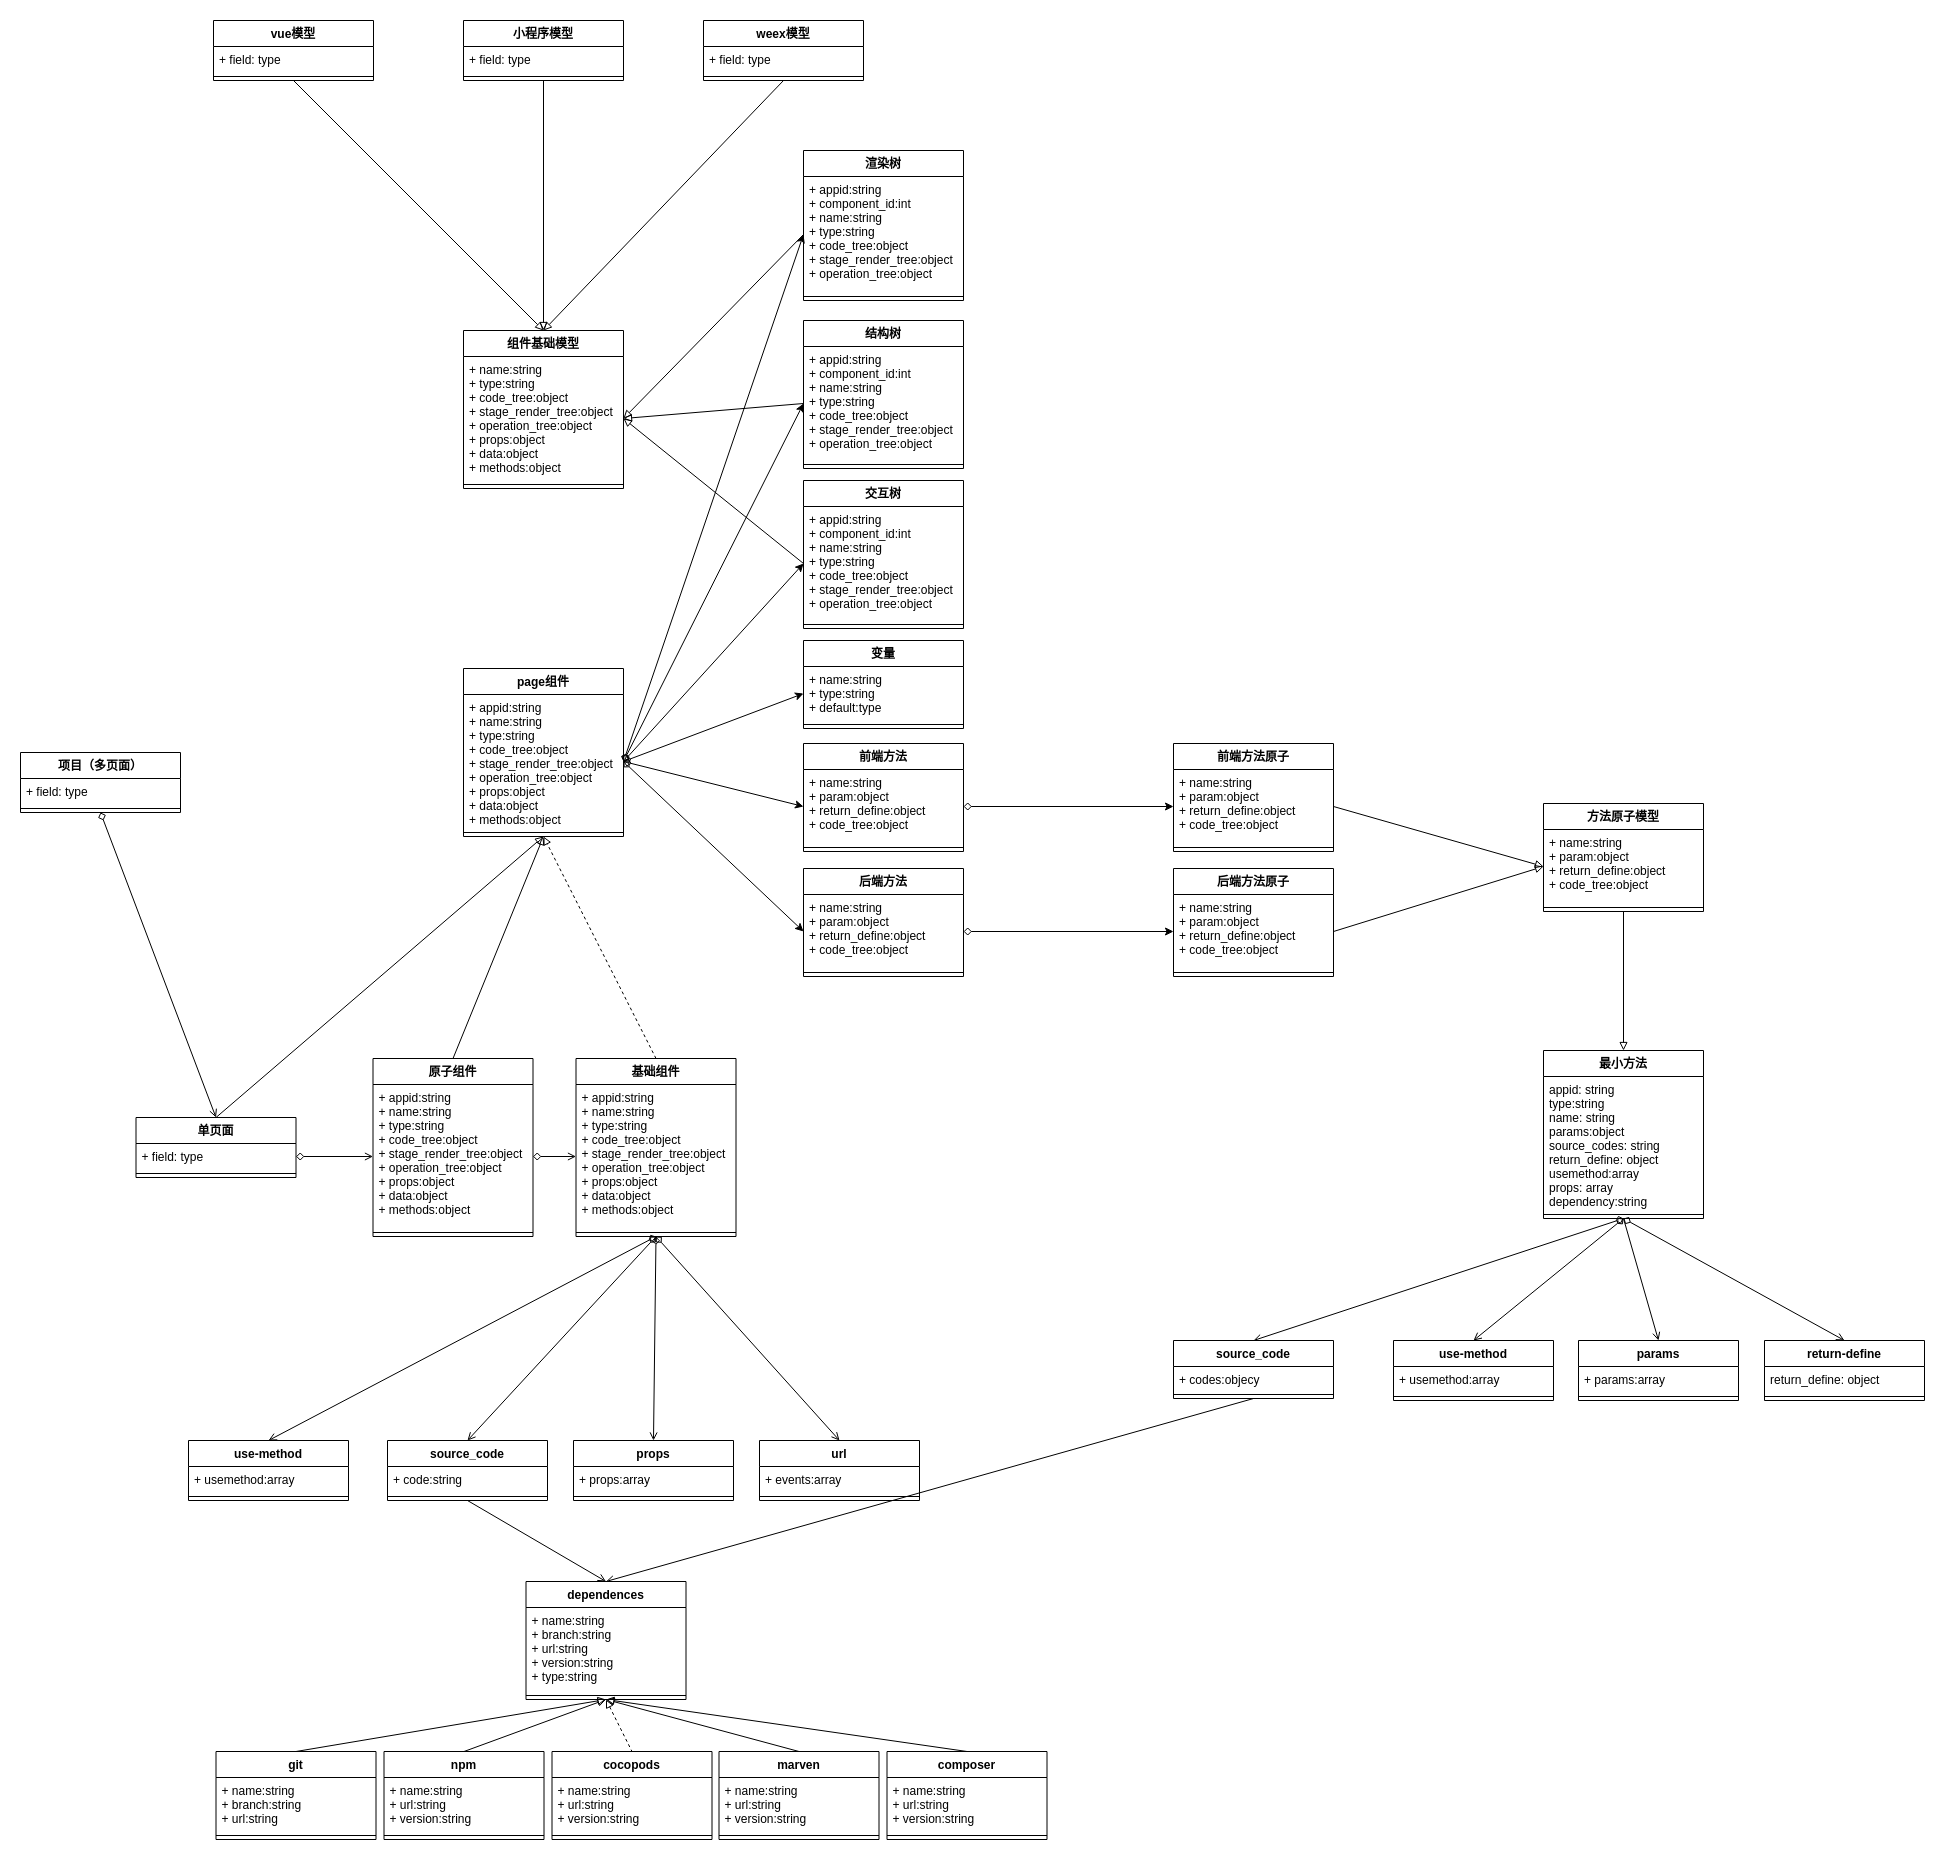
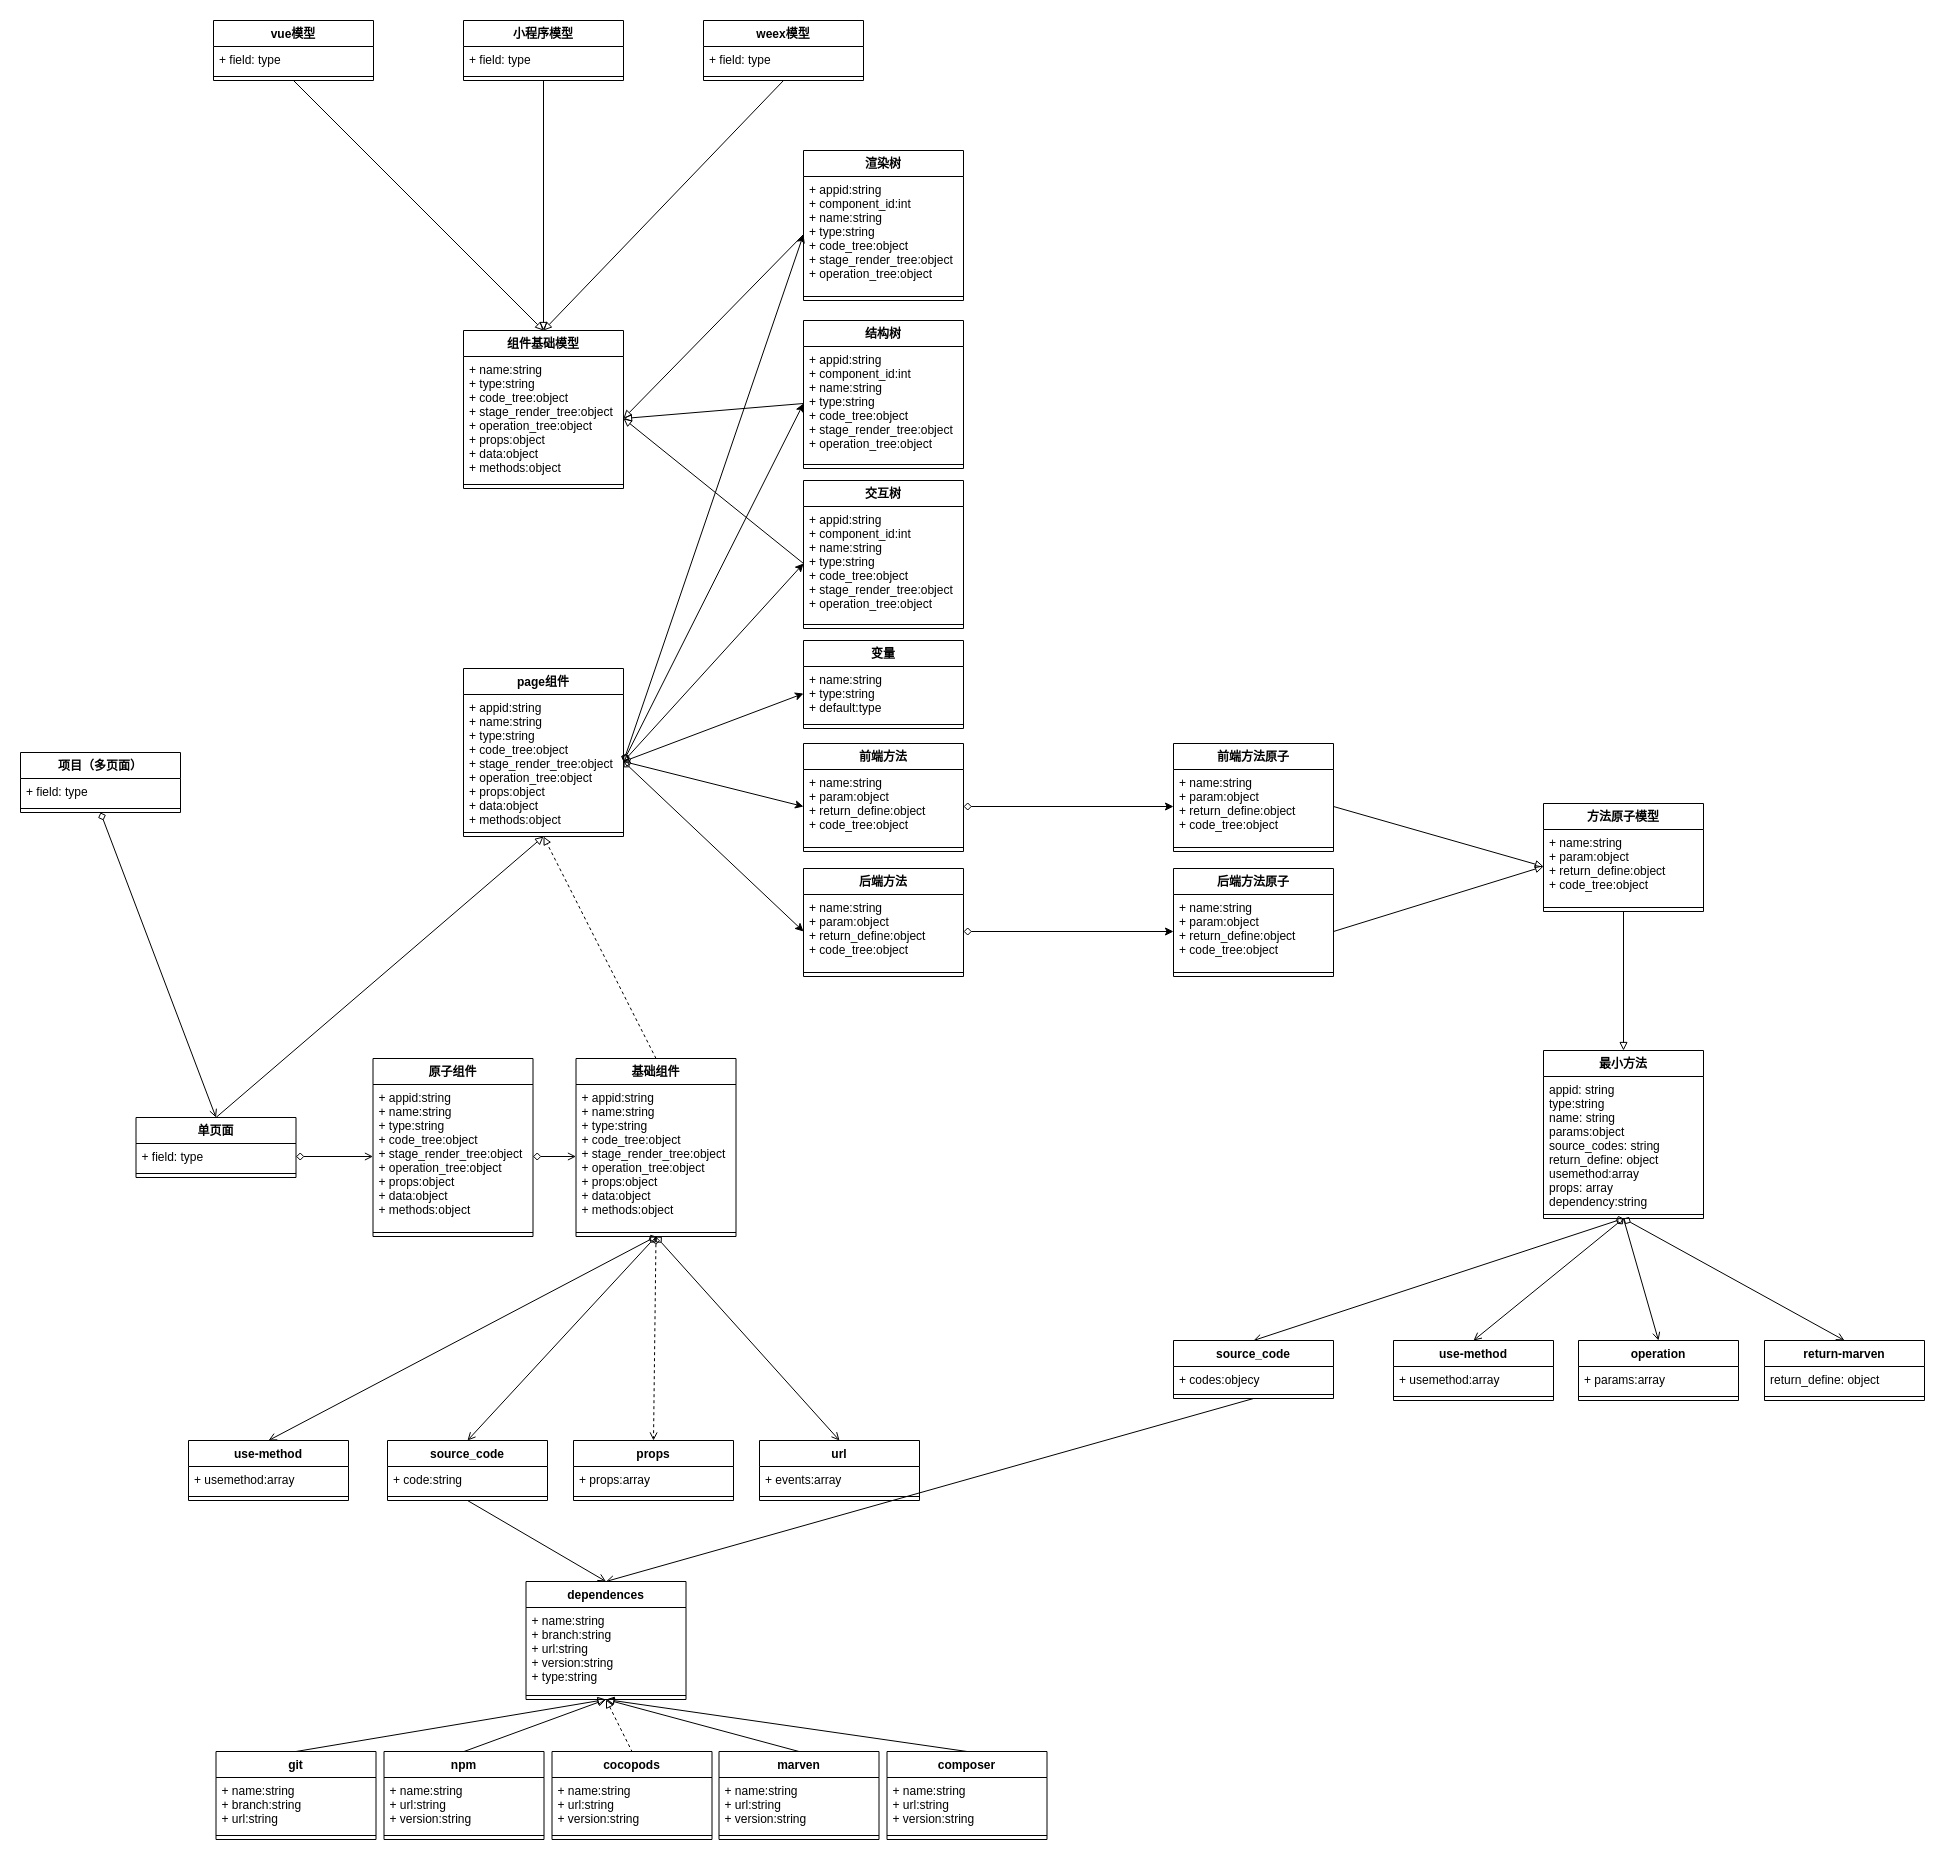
(497, 952) -> none
(655, 1341) -> (655, 1341)
(1658, 1354) -> (1658, 1354)
(1844, 1354) -> (1844, 1354)
